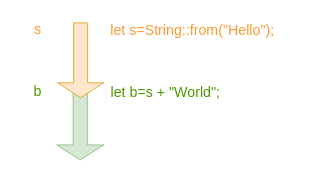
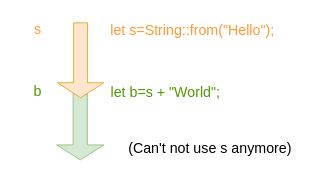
none -> (210, 149)
